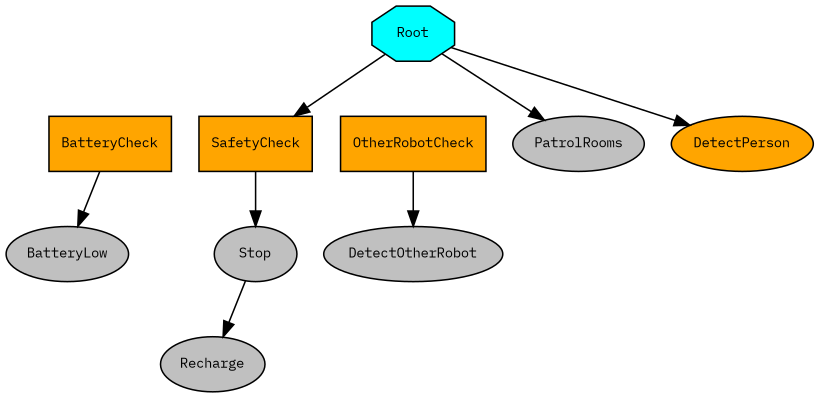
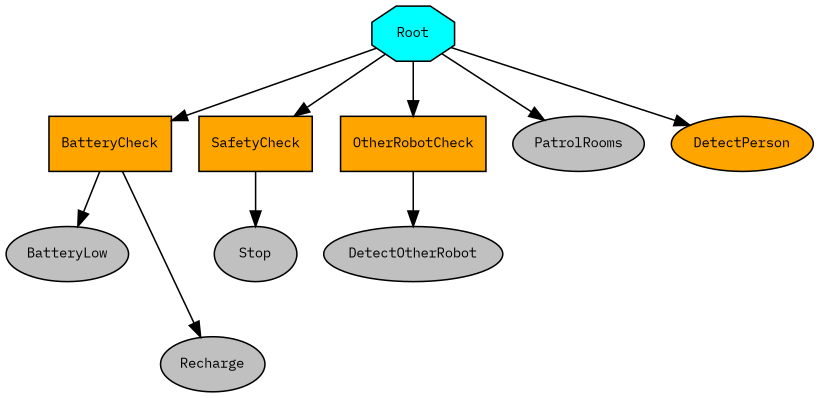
none -> (413, 81)
none -> (281, 82)
(237, 302) -> (158, 247)
